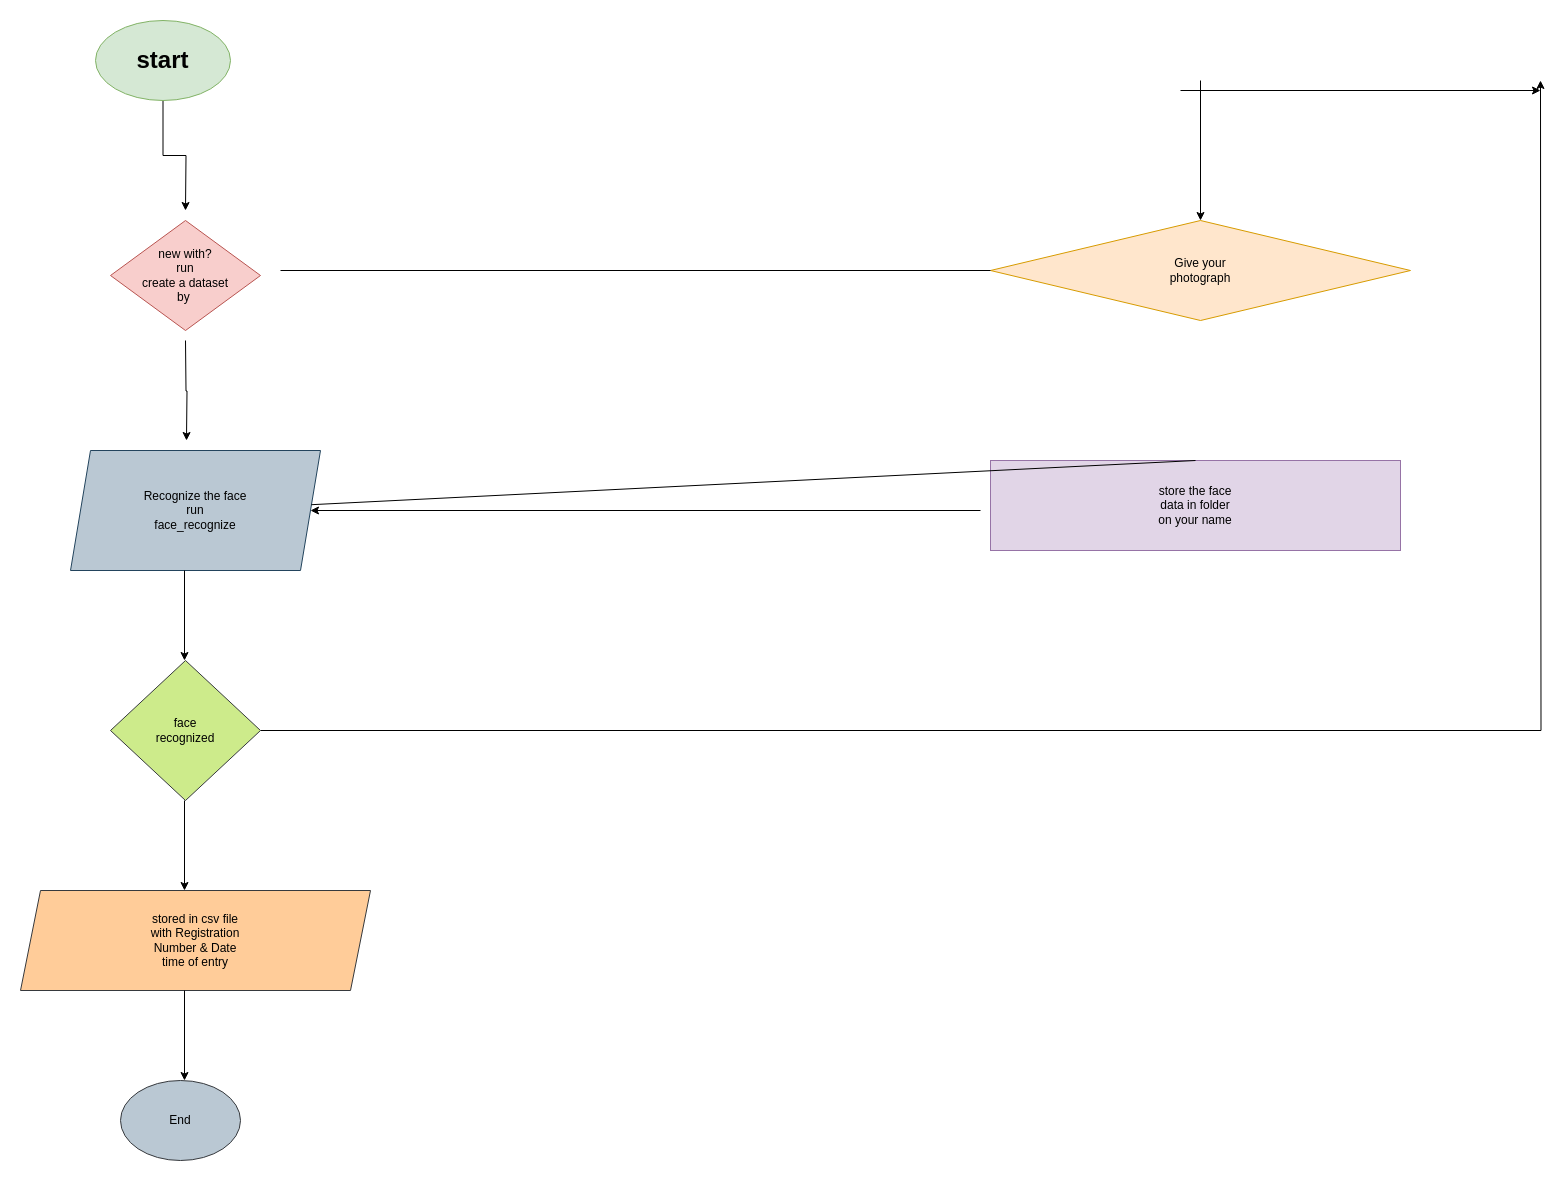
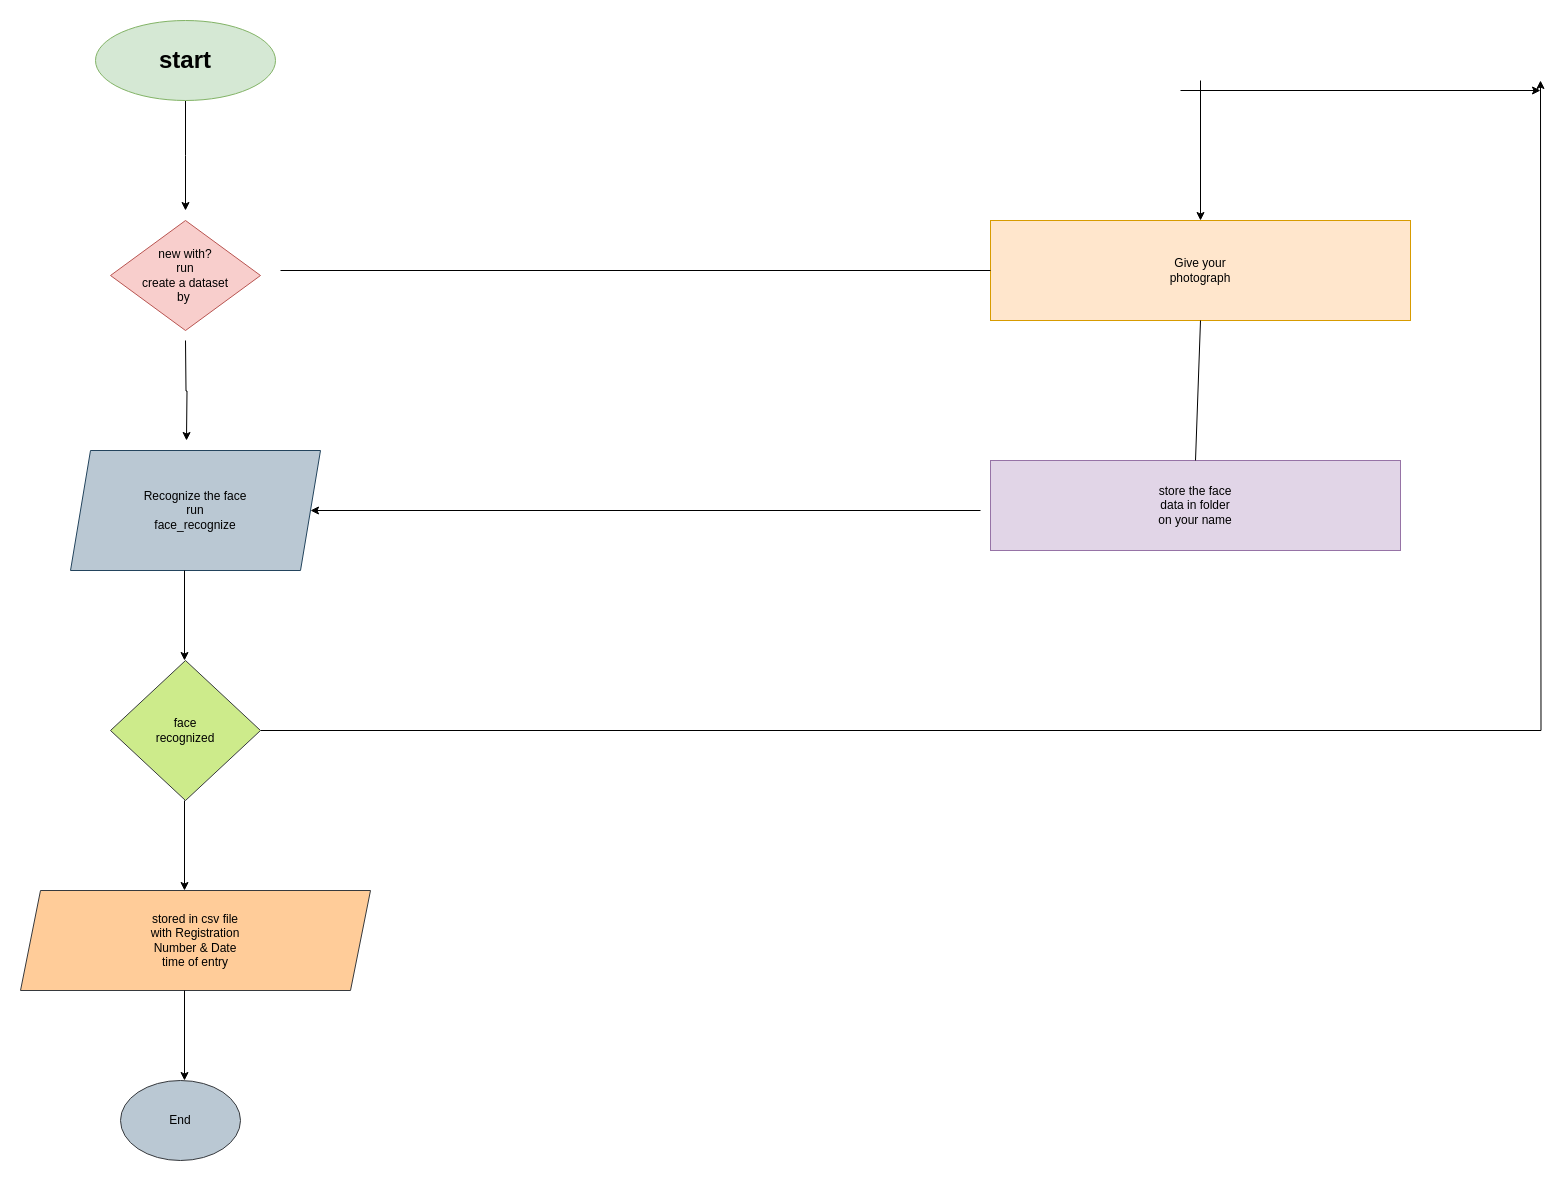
(163, 61) -> (186, 61)
(1201, 271) -> (1201, 271)
(754, 483) -> (1198, 391)
